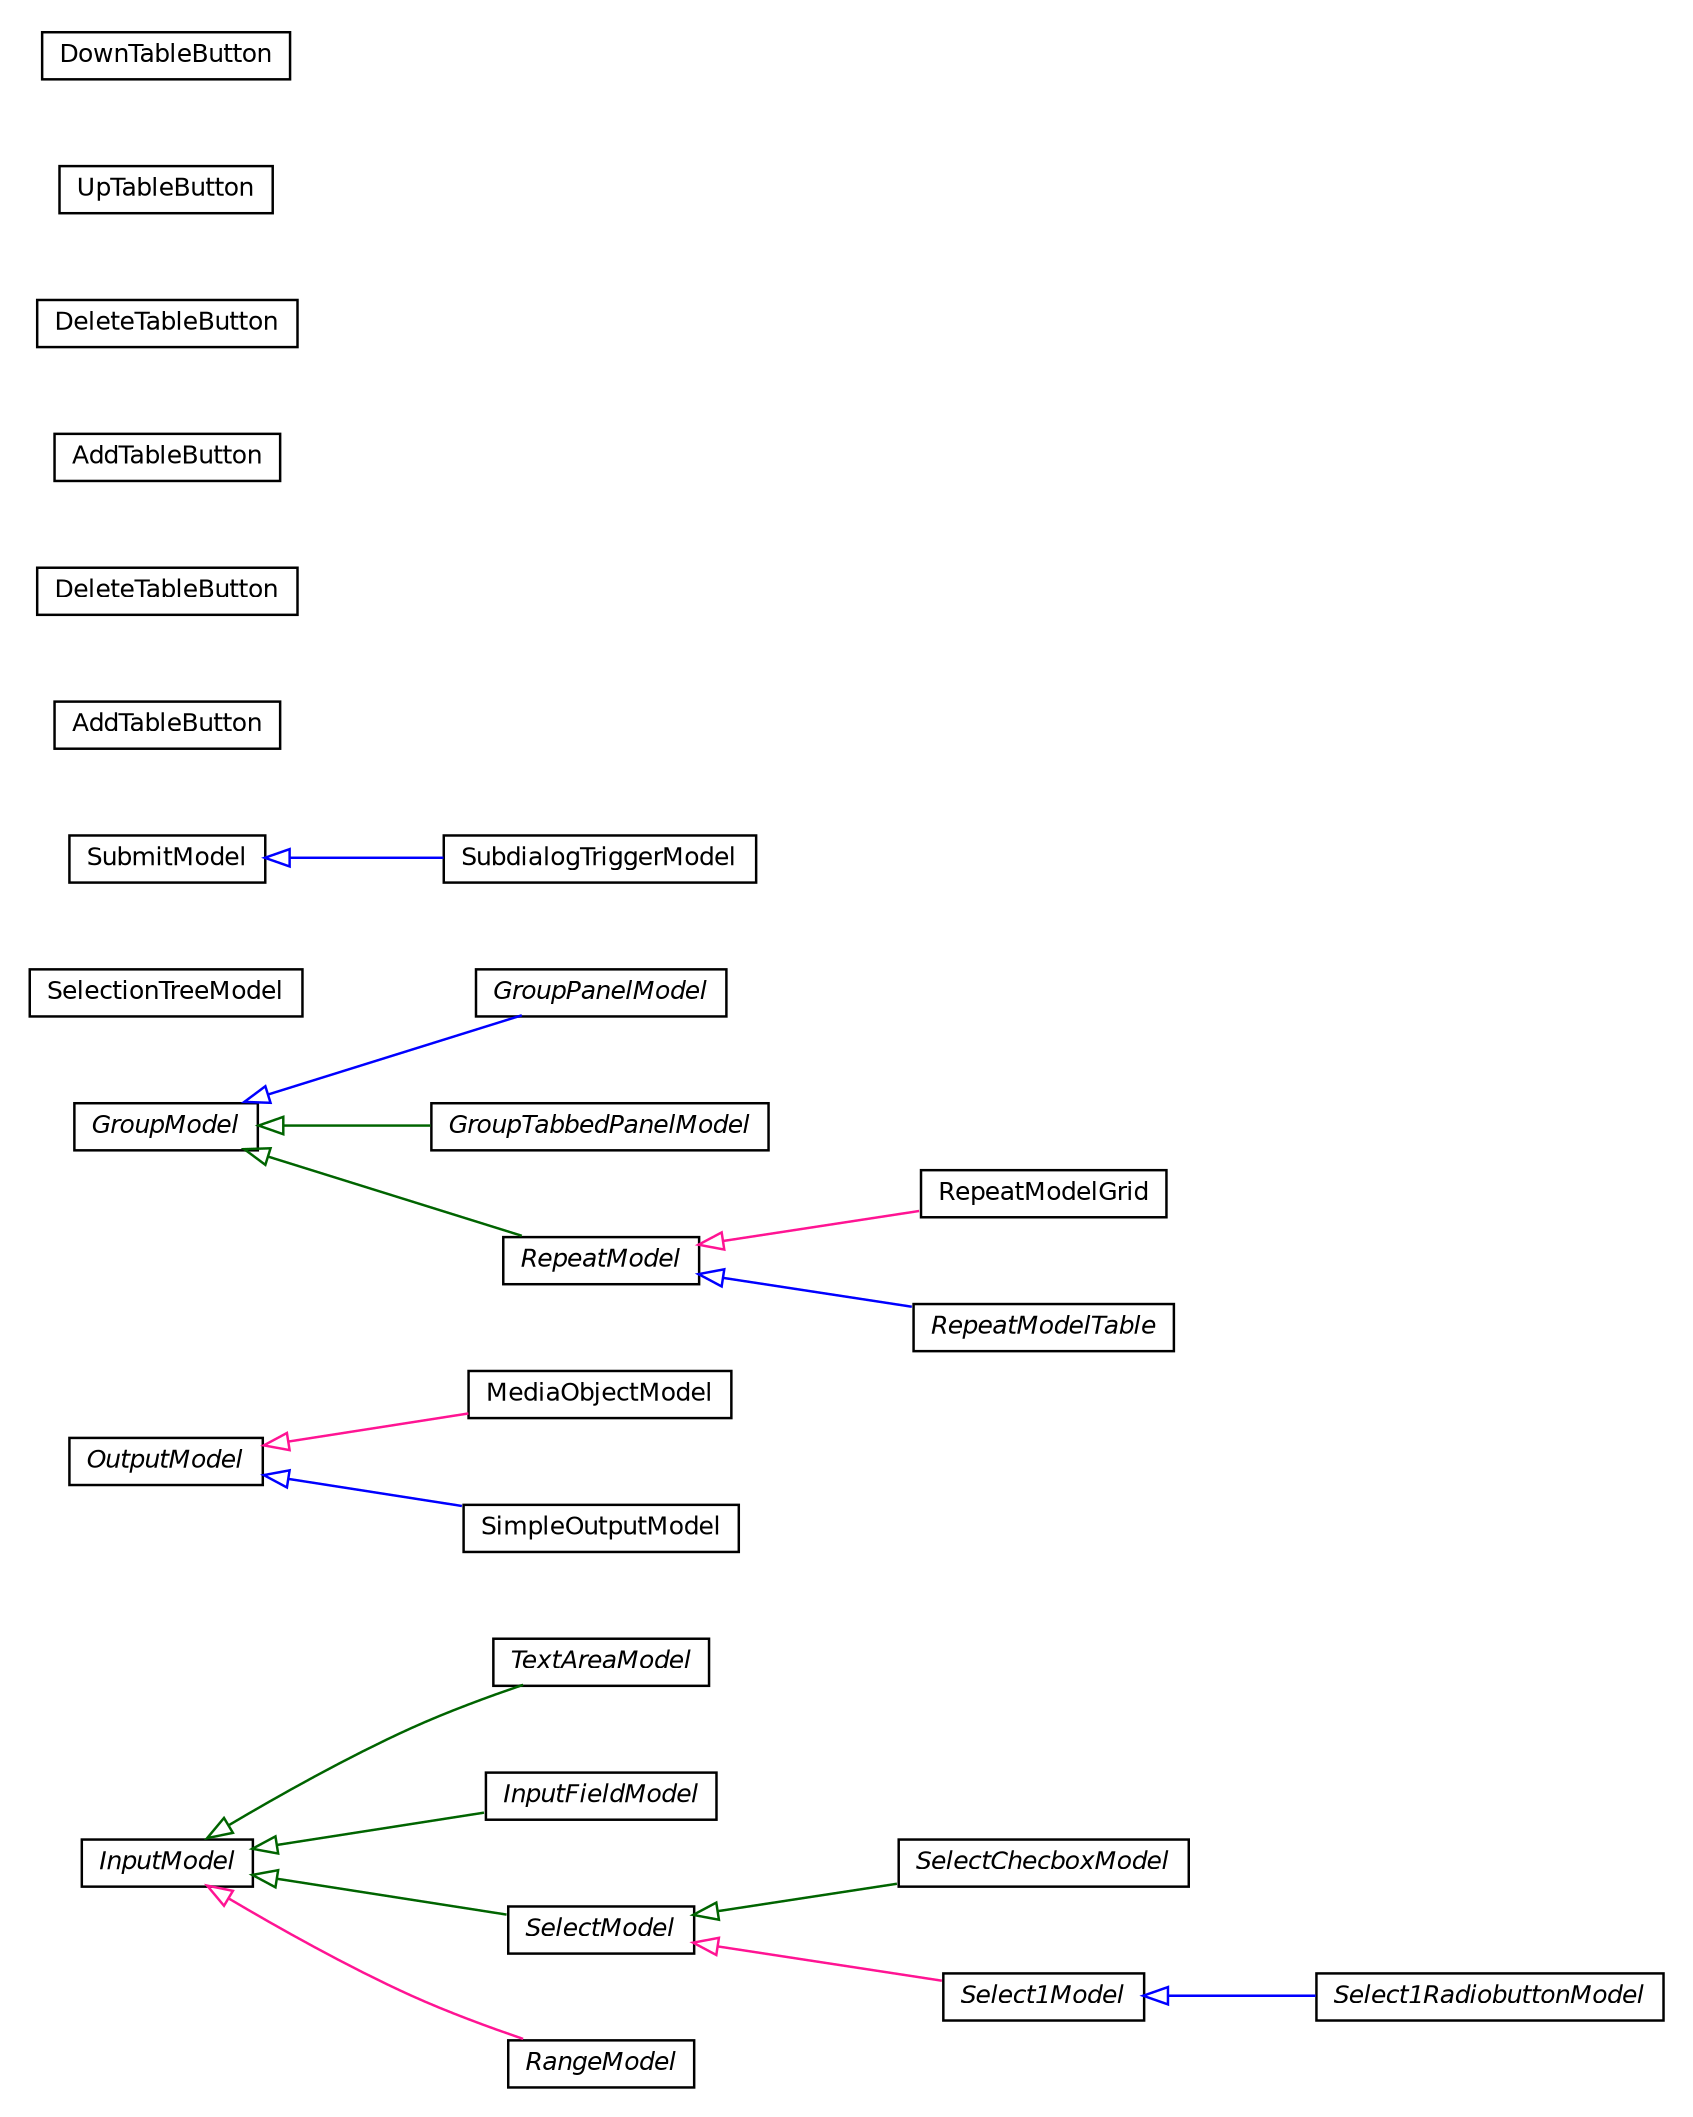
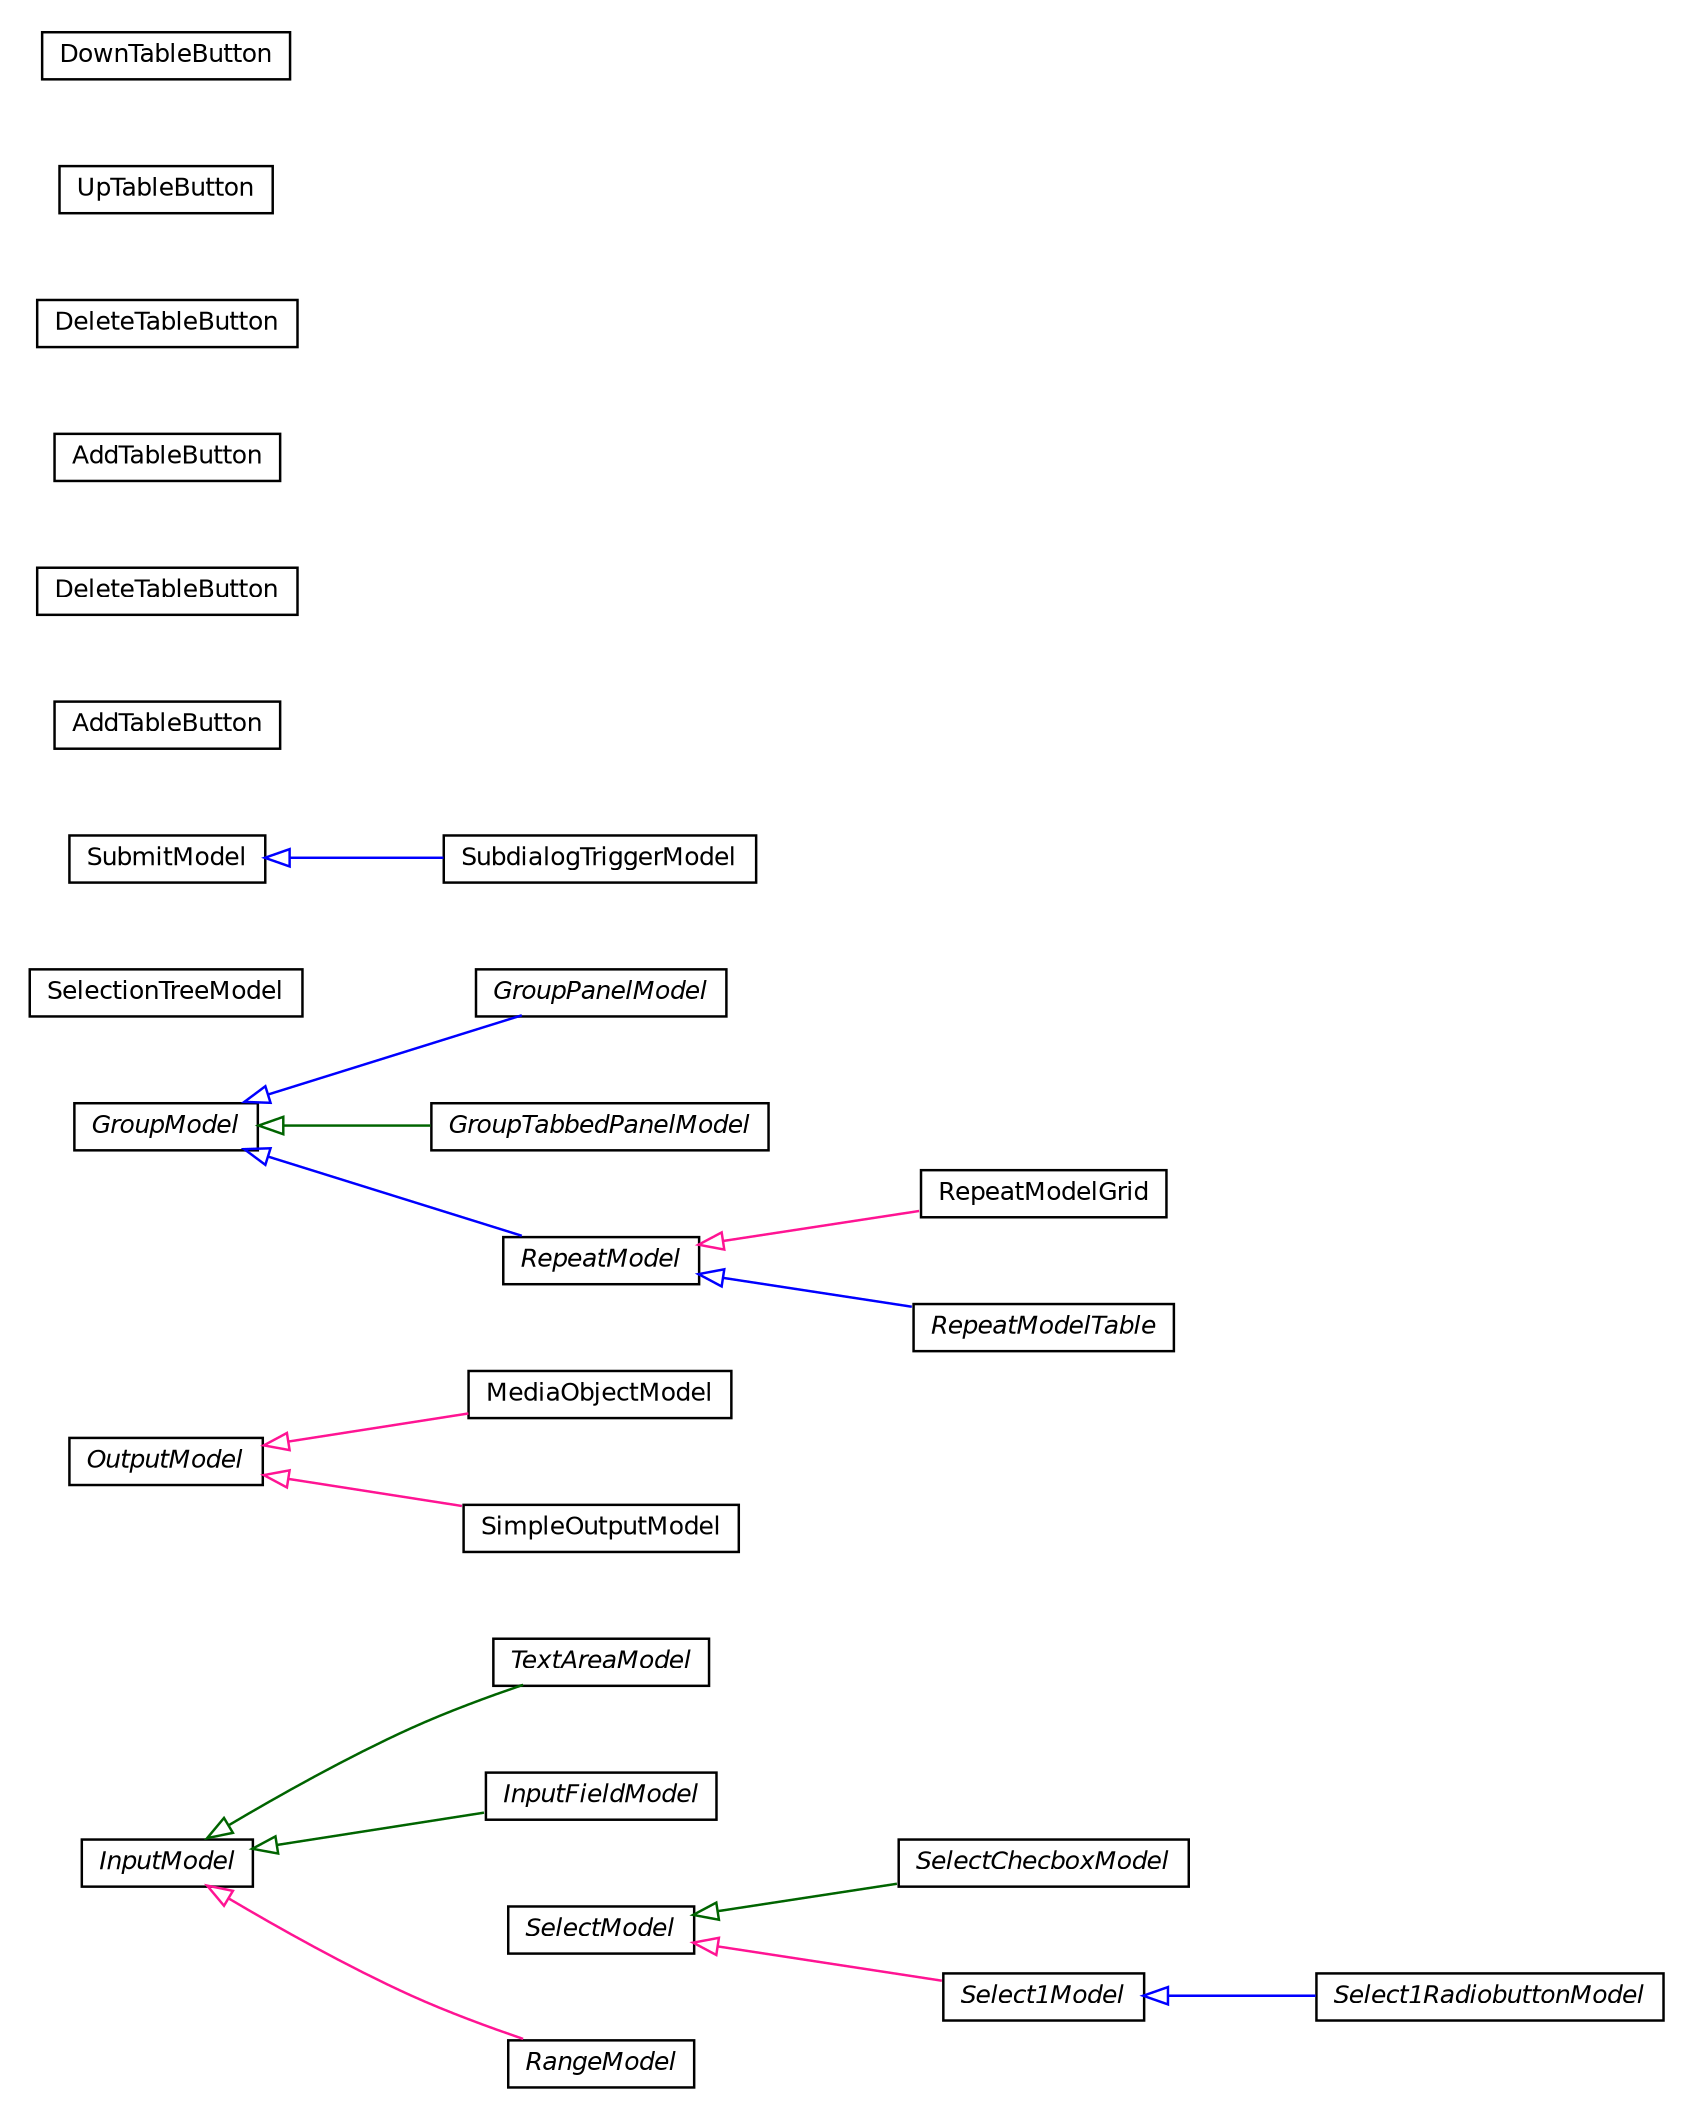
(395, 1196) -> (395, 1196)
(375, 1492) -> (375, 1492)
(392, 1897) -> none
